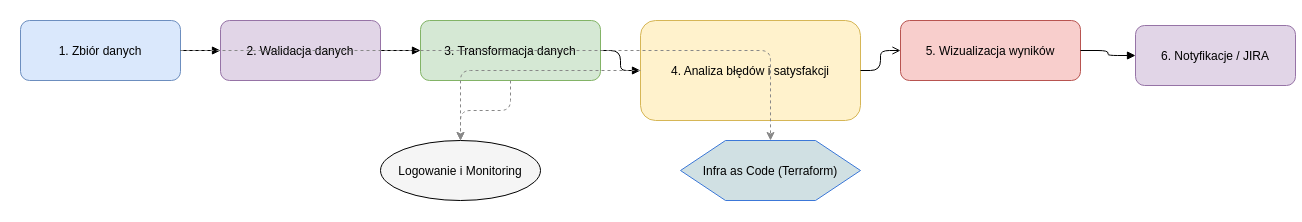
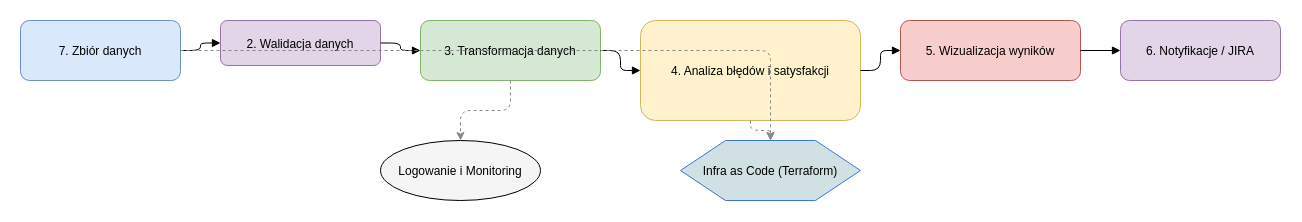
(100, 51) -> (100, 51)
(301, 51) -> (301, 43)
(890, 51) -> (885, 51)
(1216, 56) -> (1201, 51)
(525, 71) -> (754, 130)
